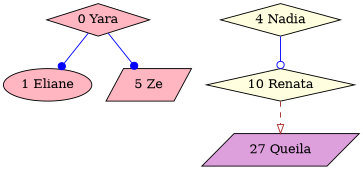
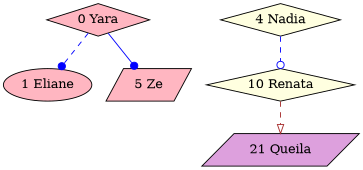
(76, 48) -> (76, 48)
(281, 49) -> (281, 49)
(281, 150) -> (281, 150)
